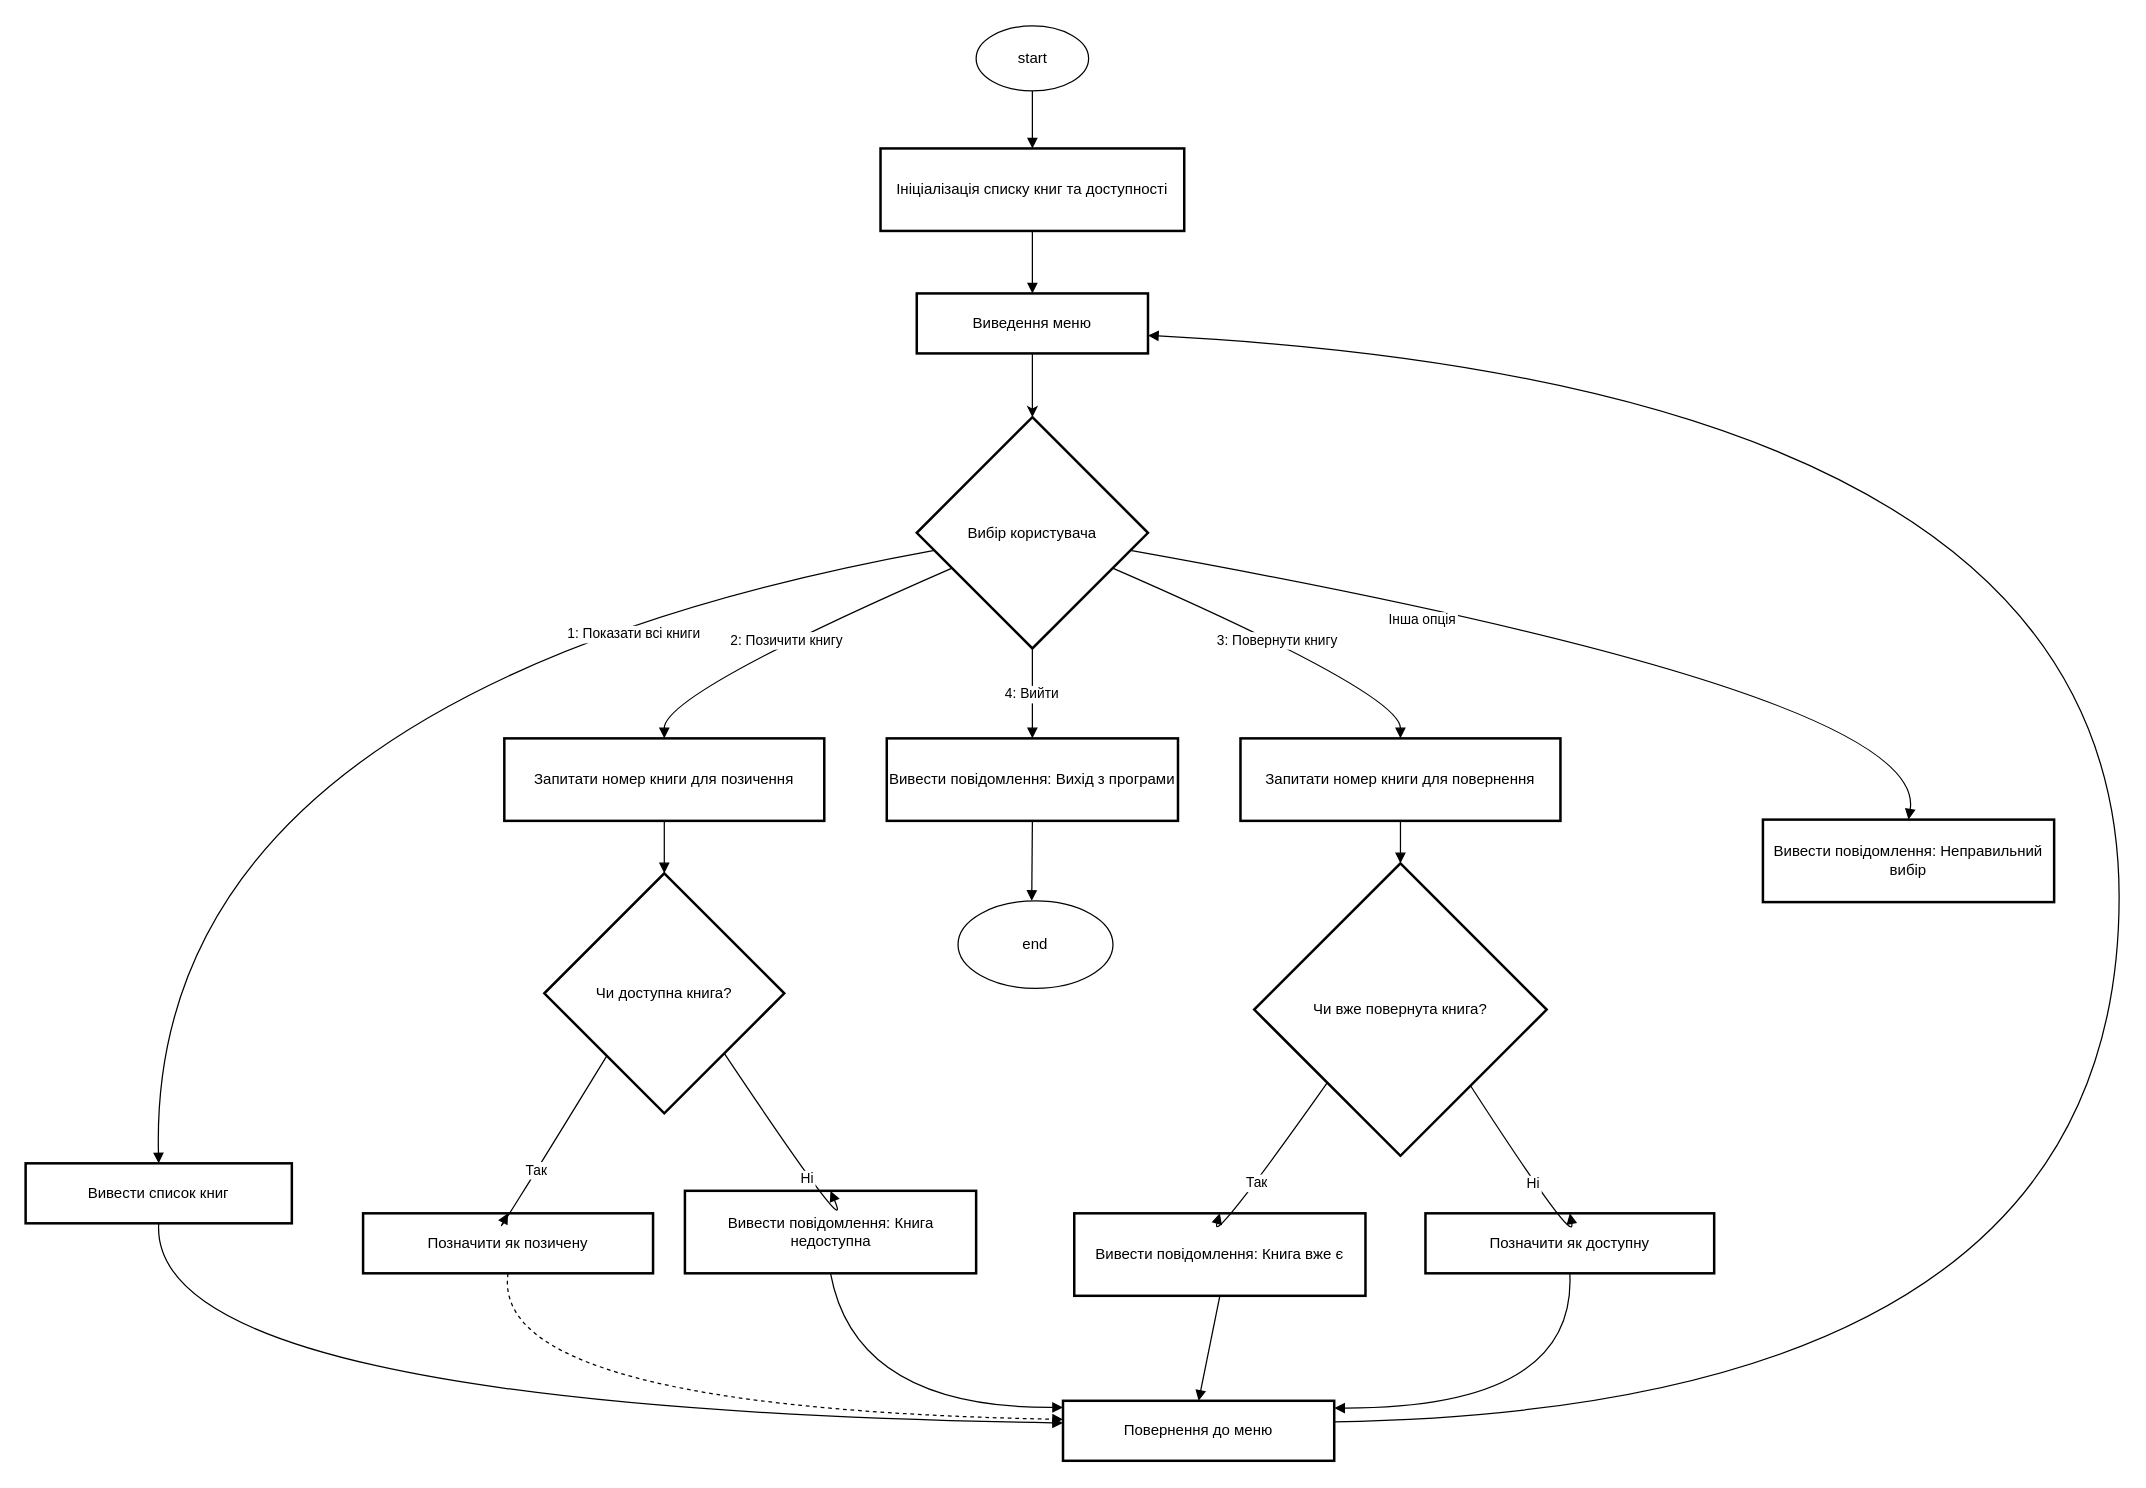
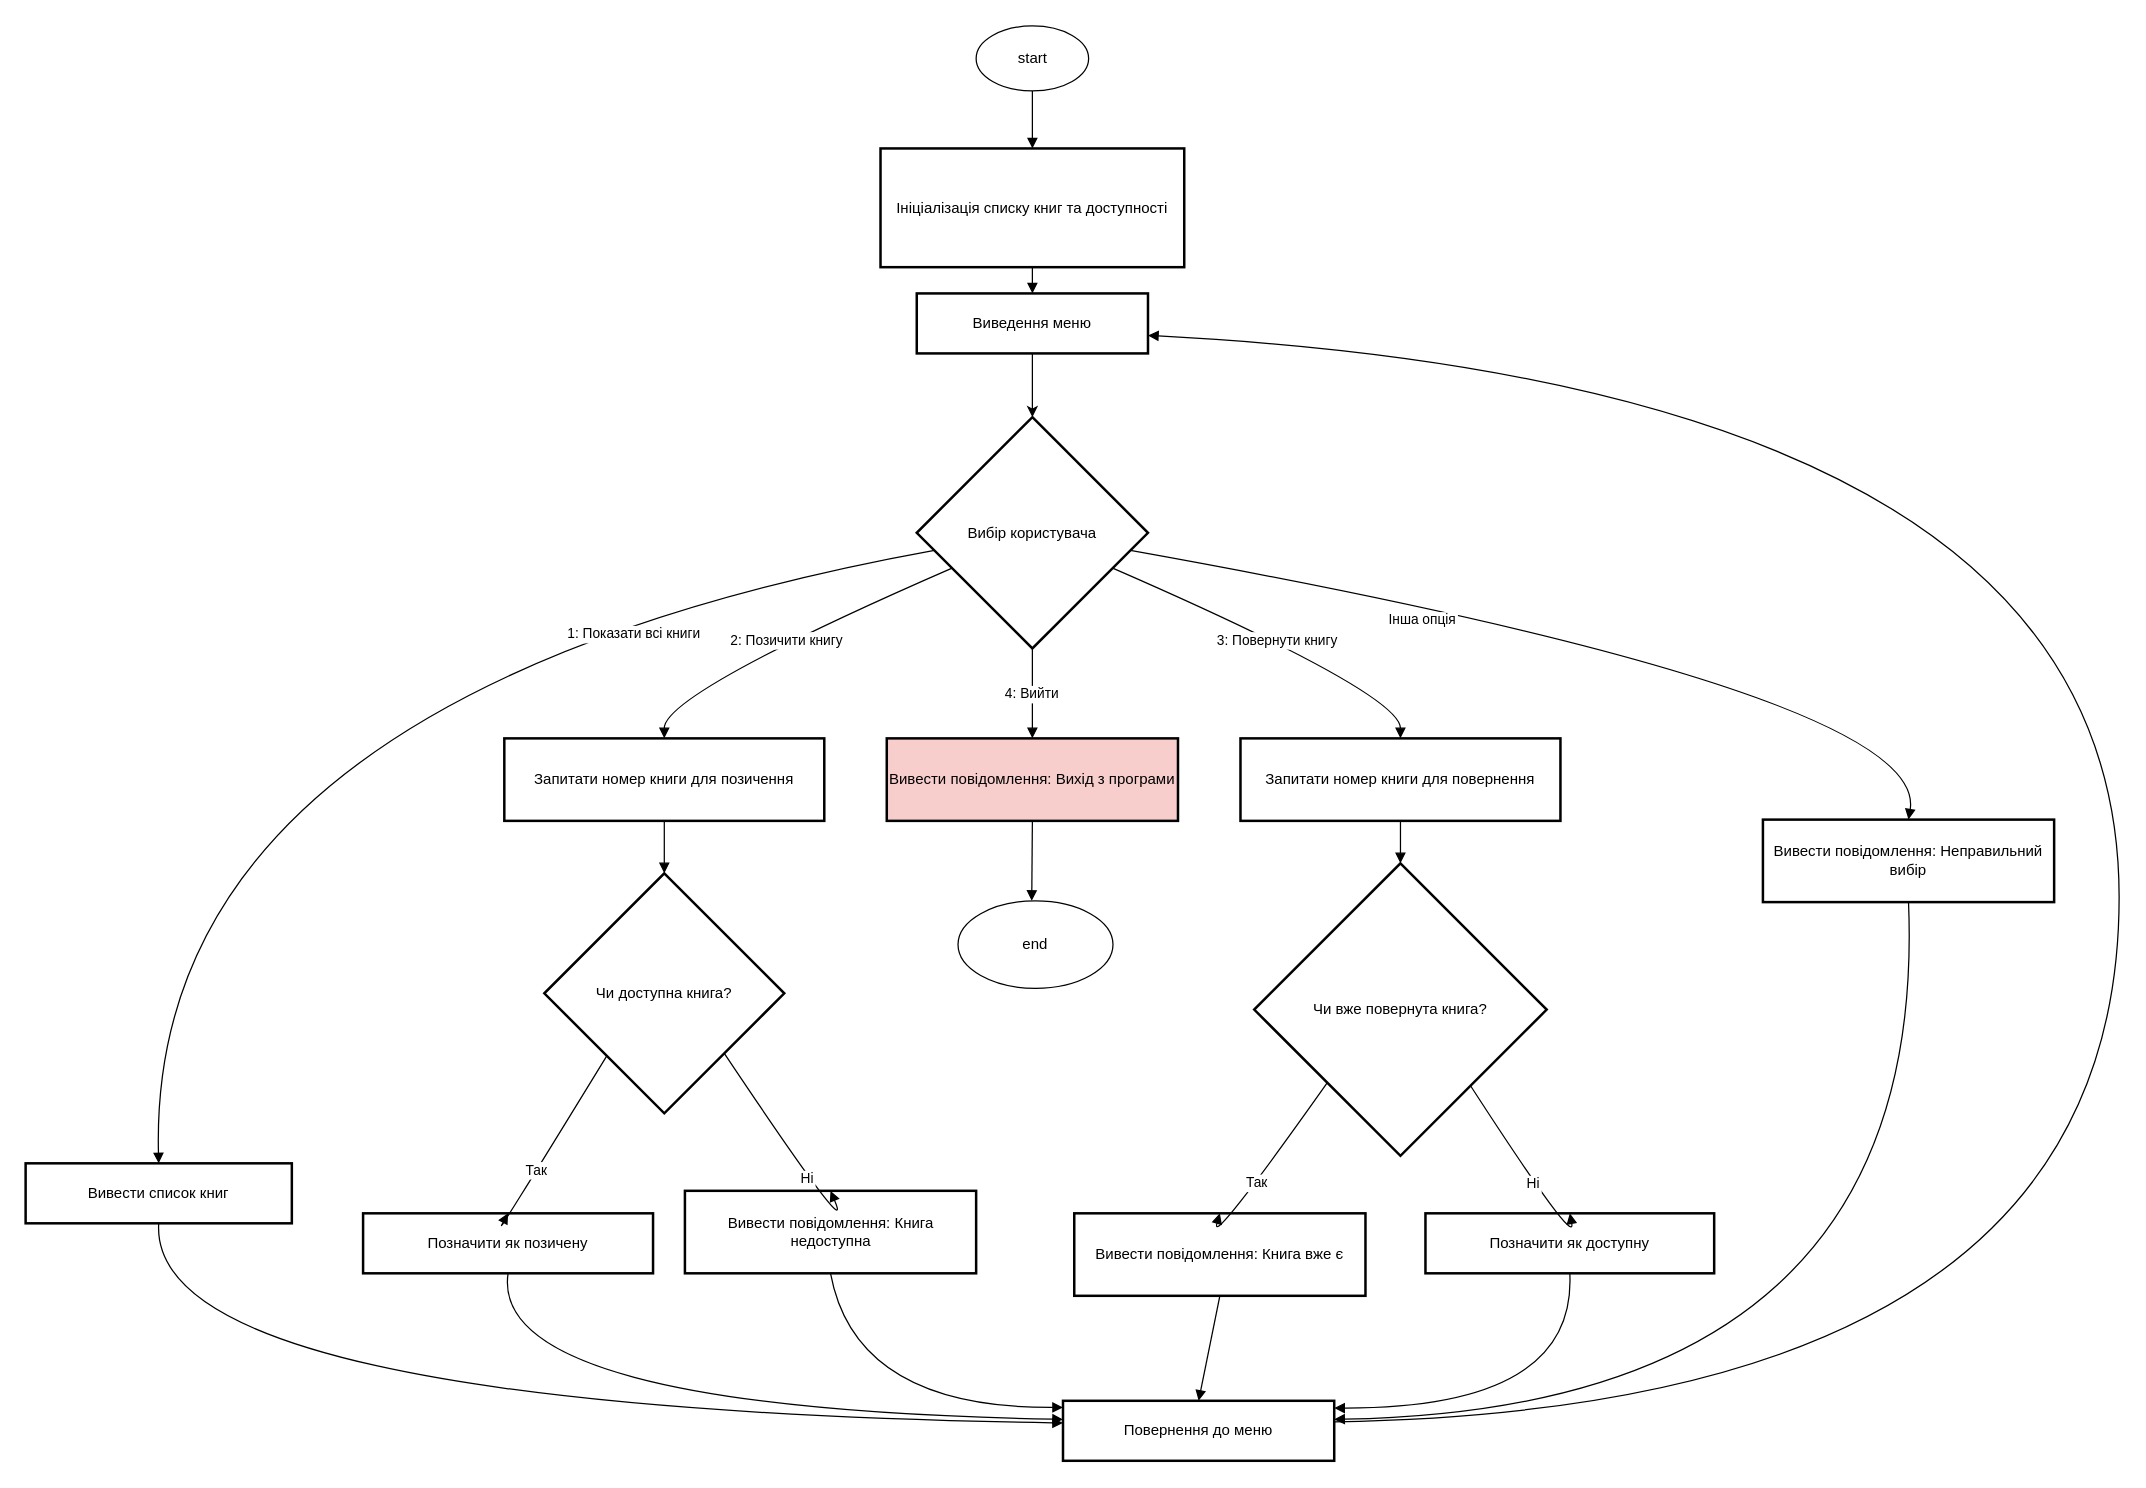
(1033, 189) -> (1033, 208)
(1033, 779) -> (1033, 779)
none -> (1759, 1299)
(757, 1400) -> (757, 1400)
